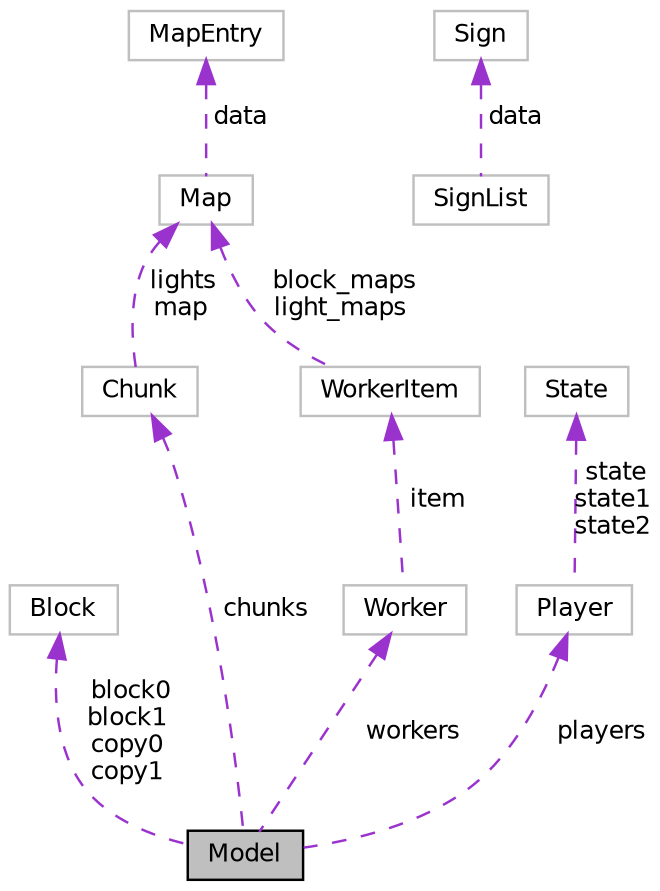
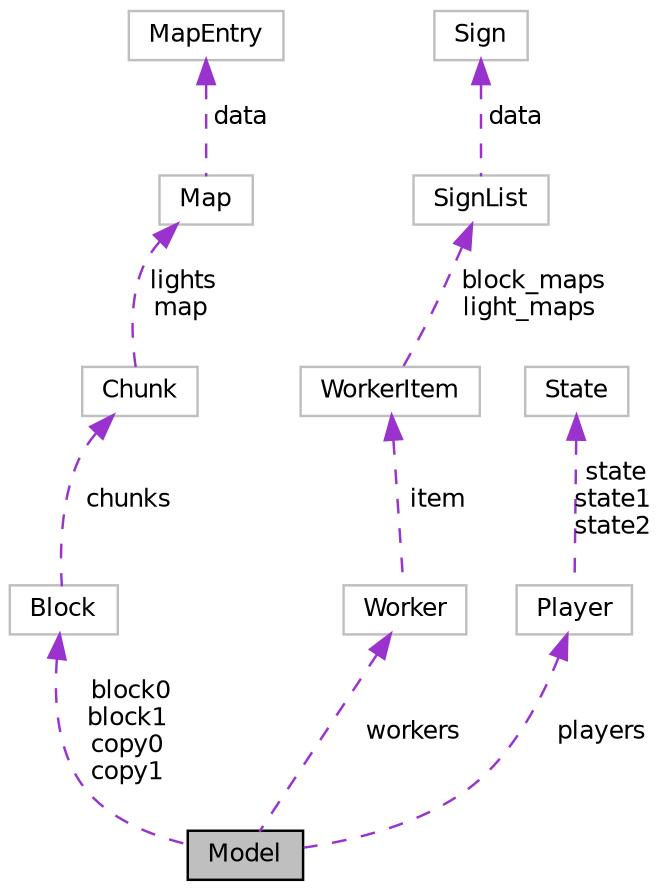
(263, 320) -> (434, 308)
(214, 632) -> (65, 506)
